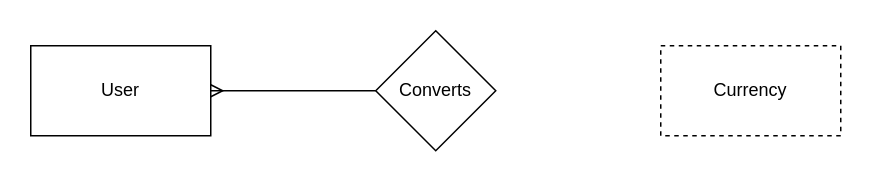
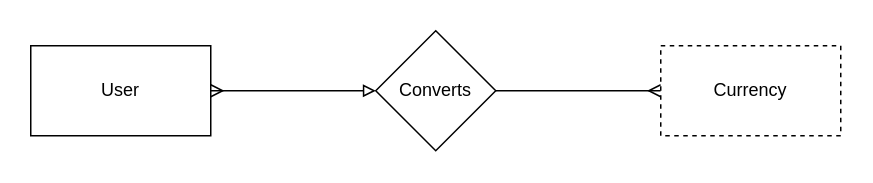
(367, 91) -> (362, 91)
none -> (578, 91)
